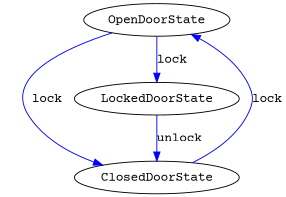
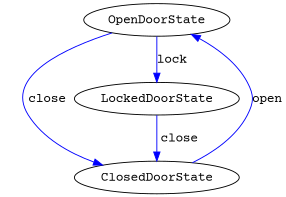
(47, 99) -> (47, 99)
(267, 99) -> (267, 99)
(179, 138) -> (179, 138)
